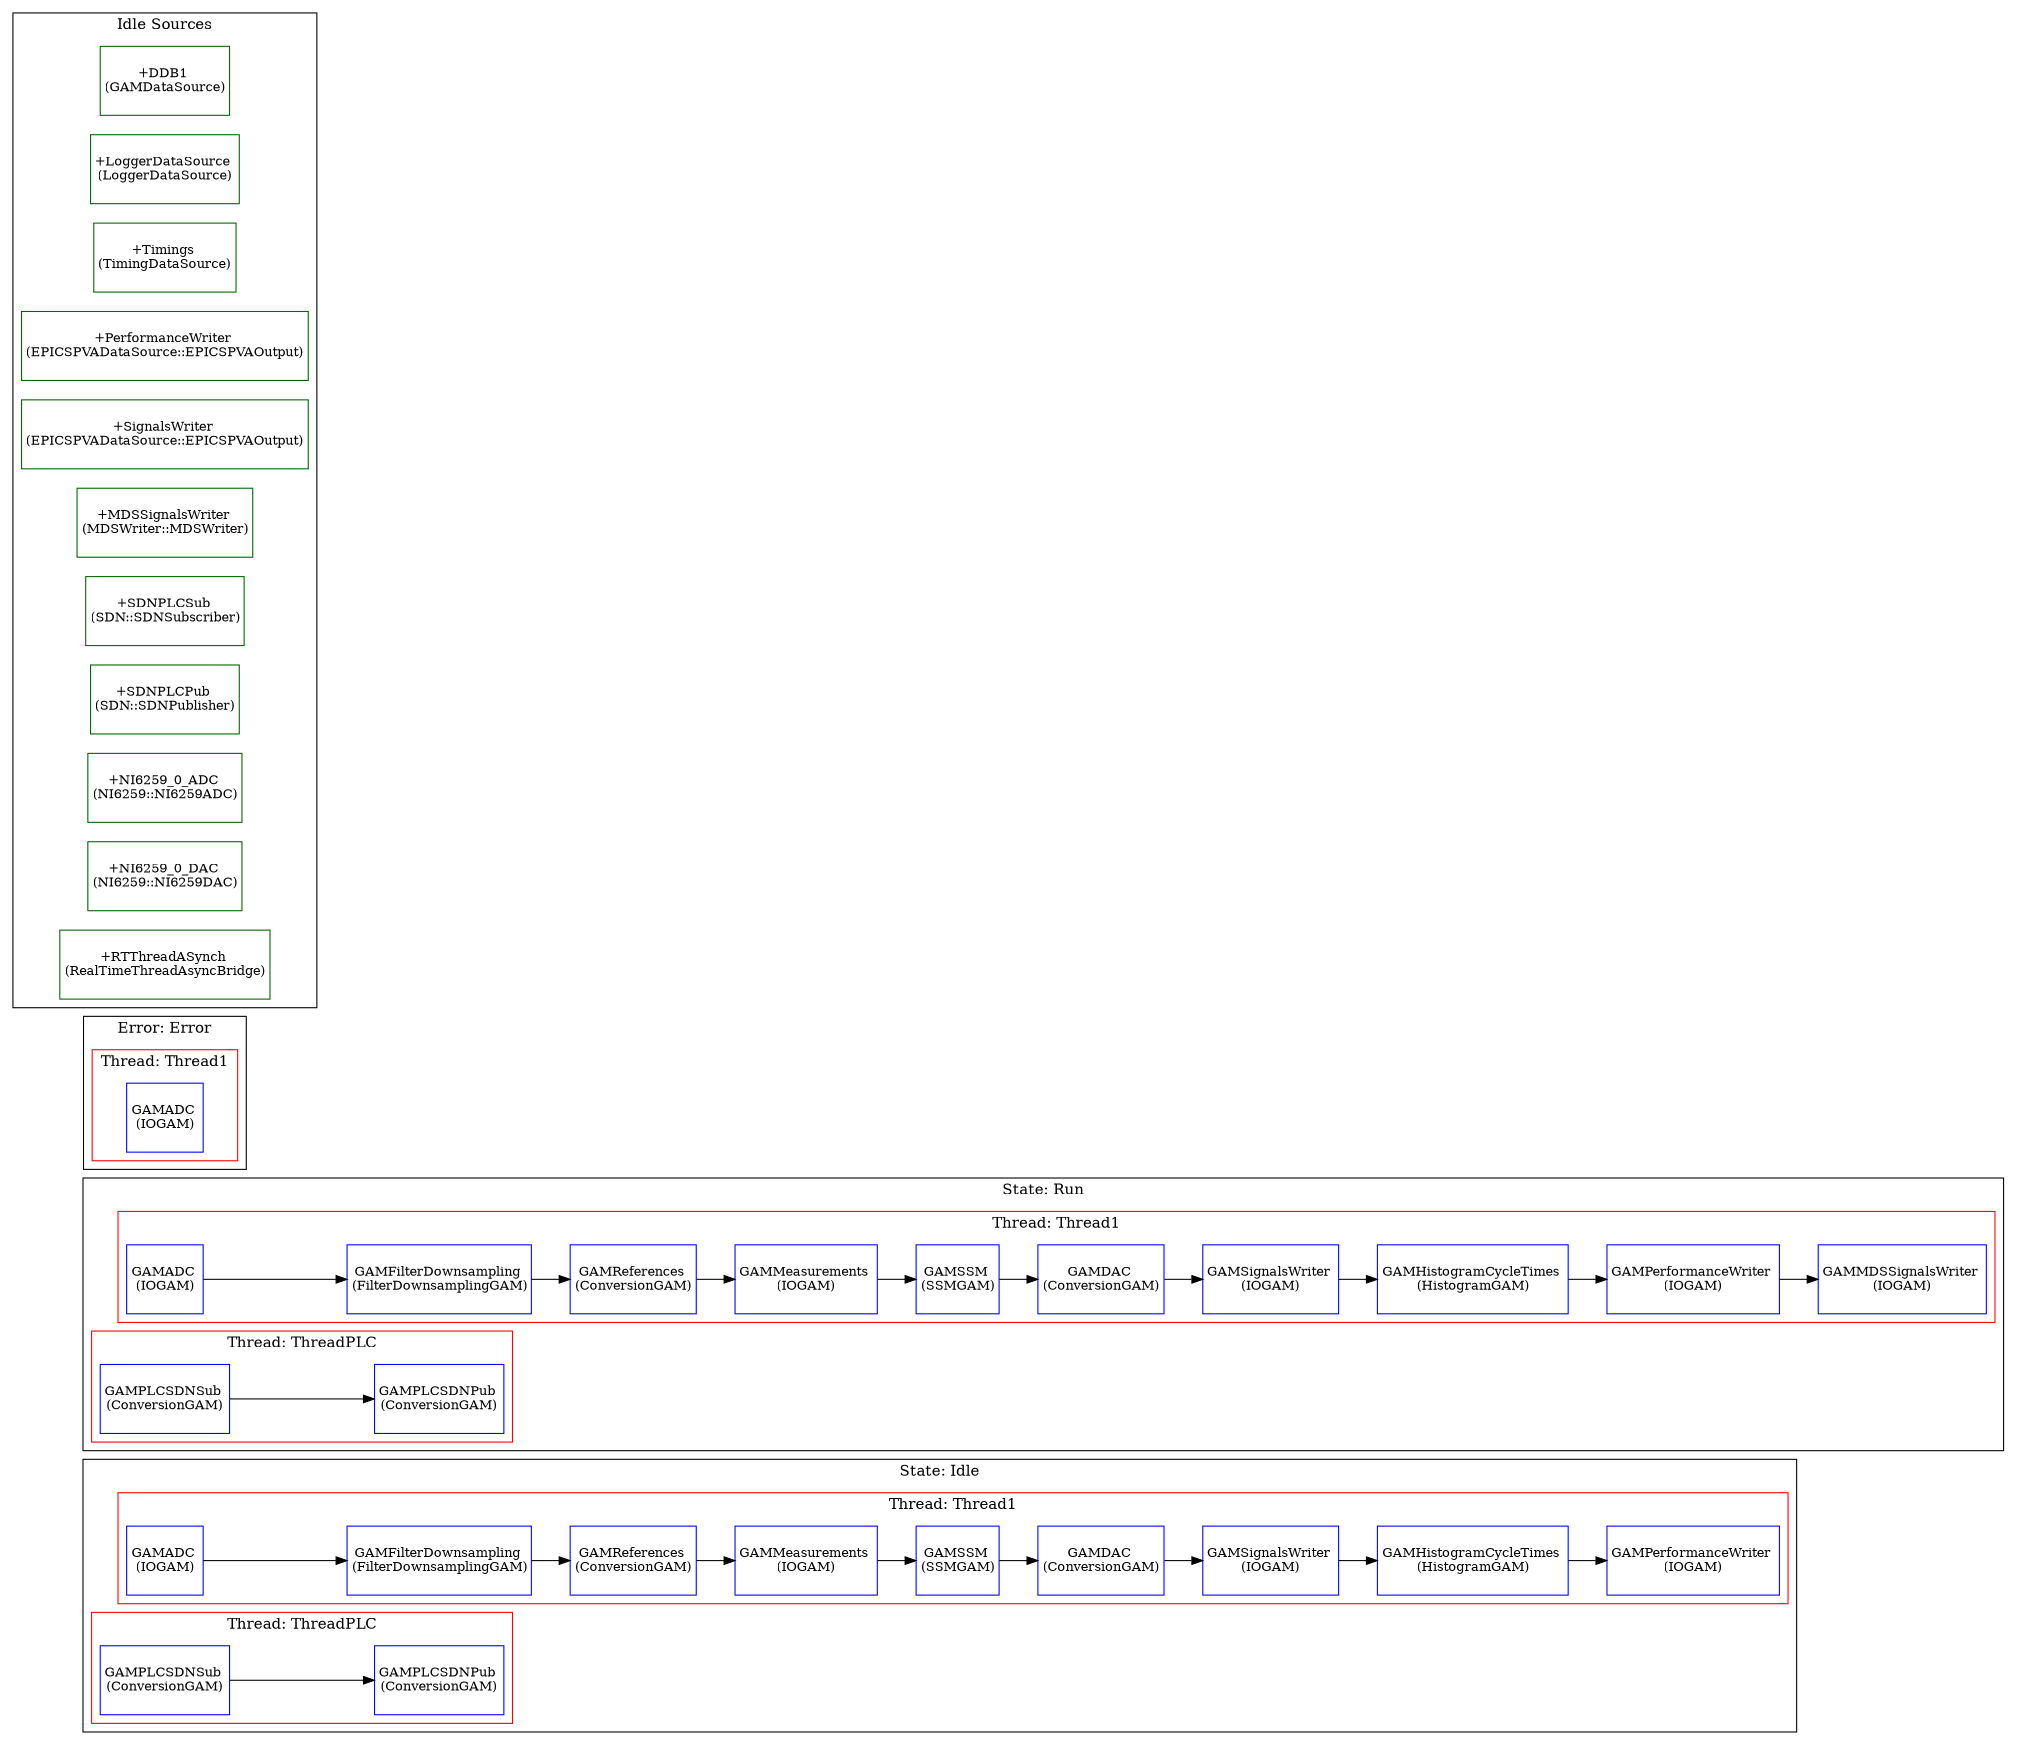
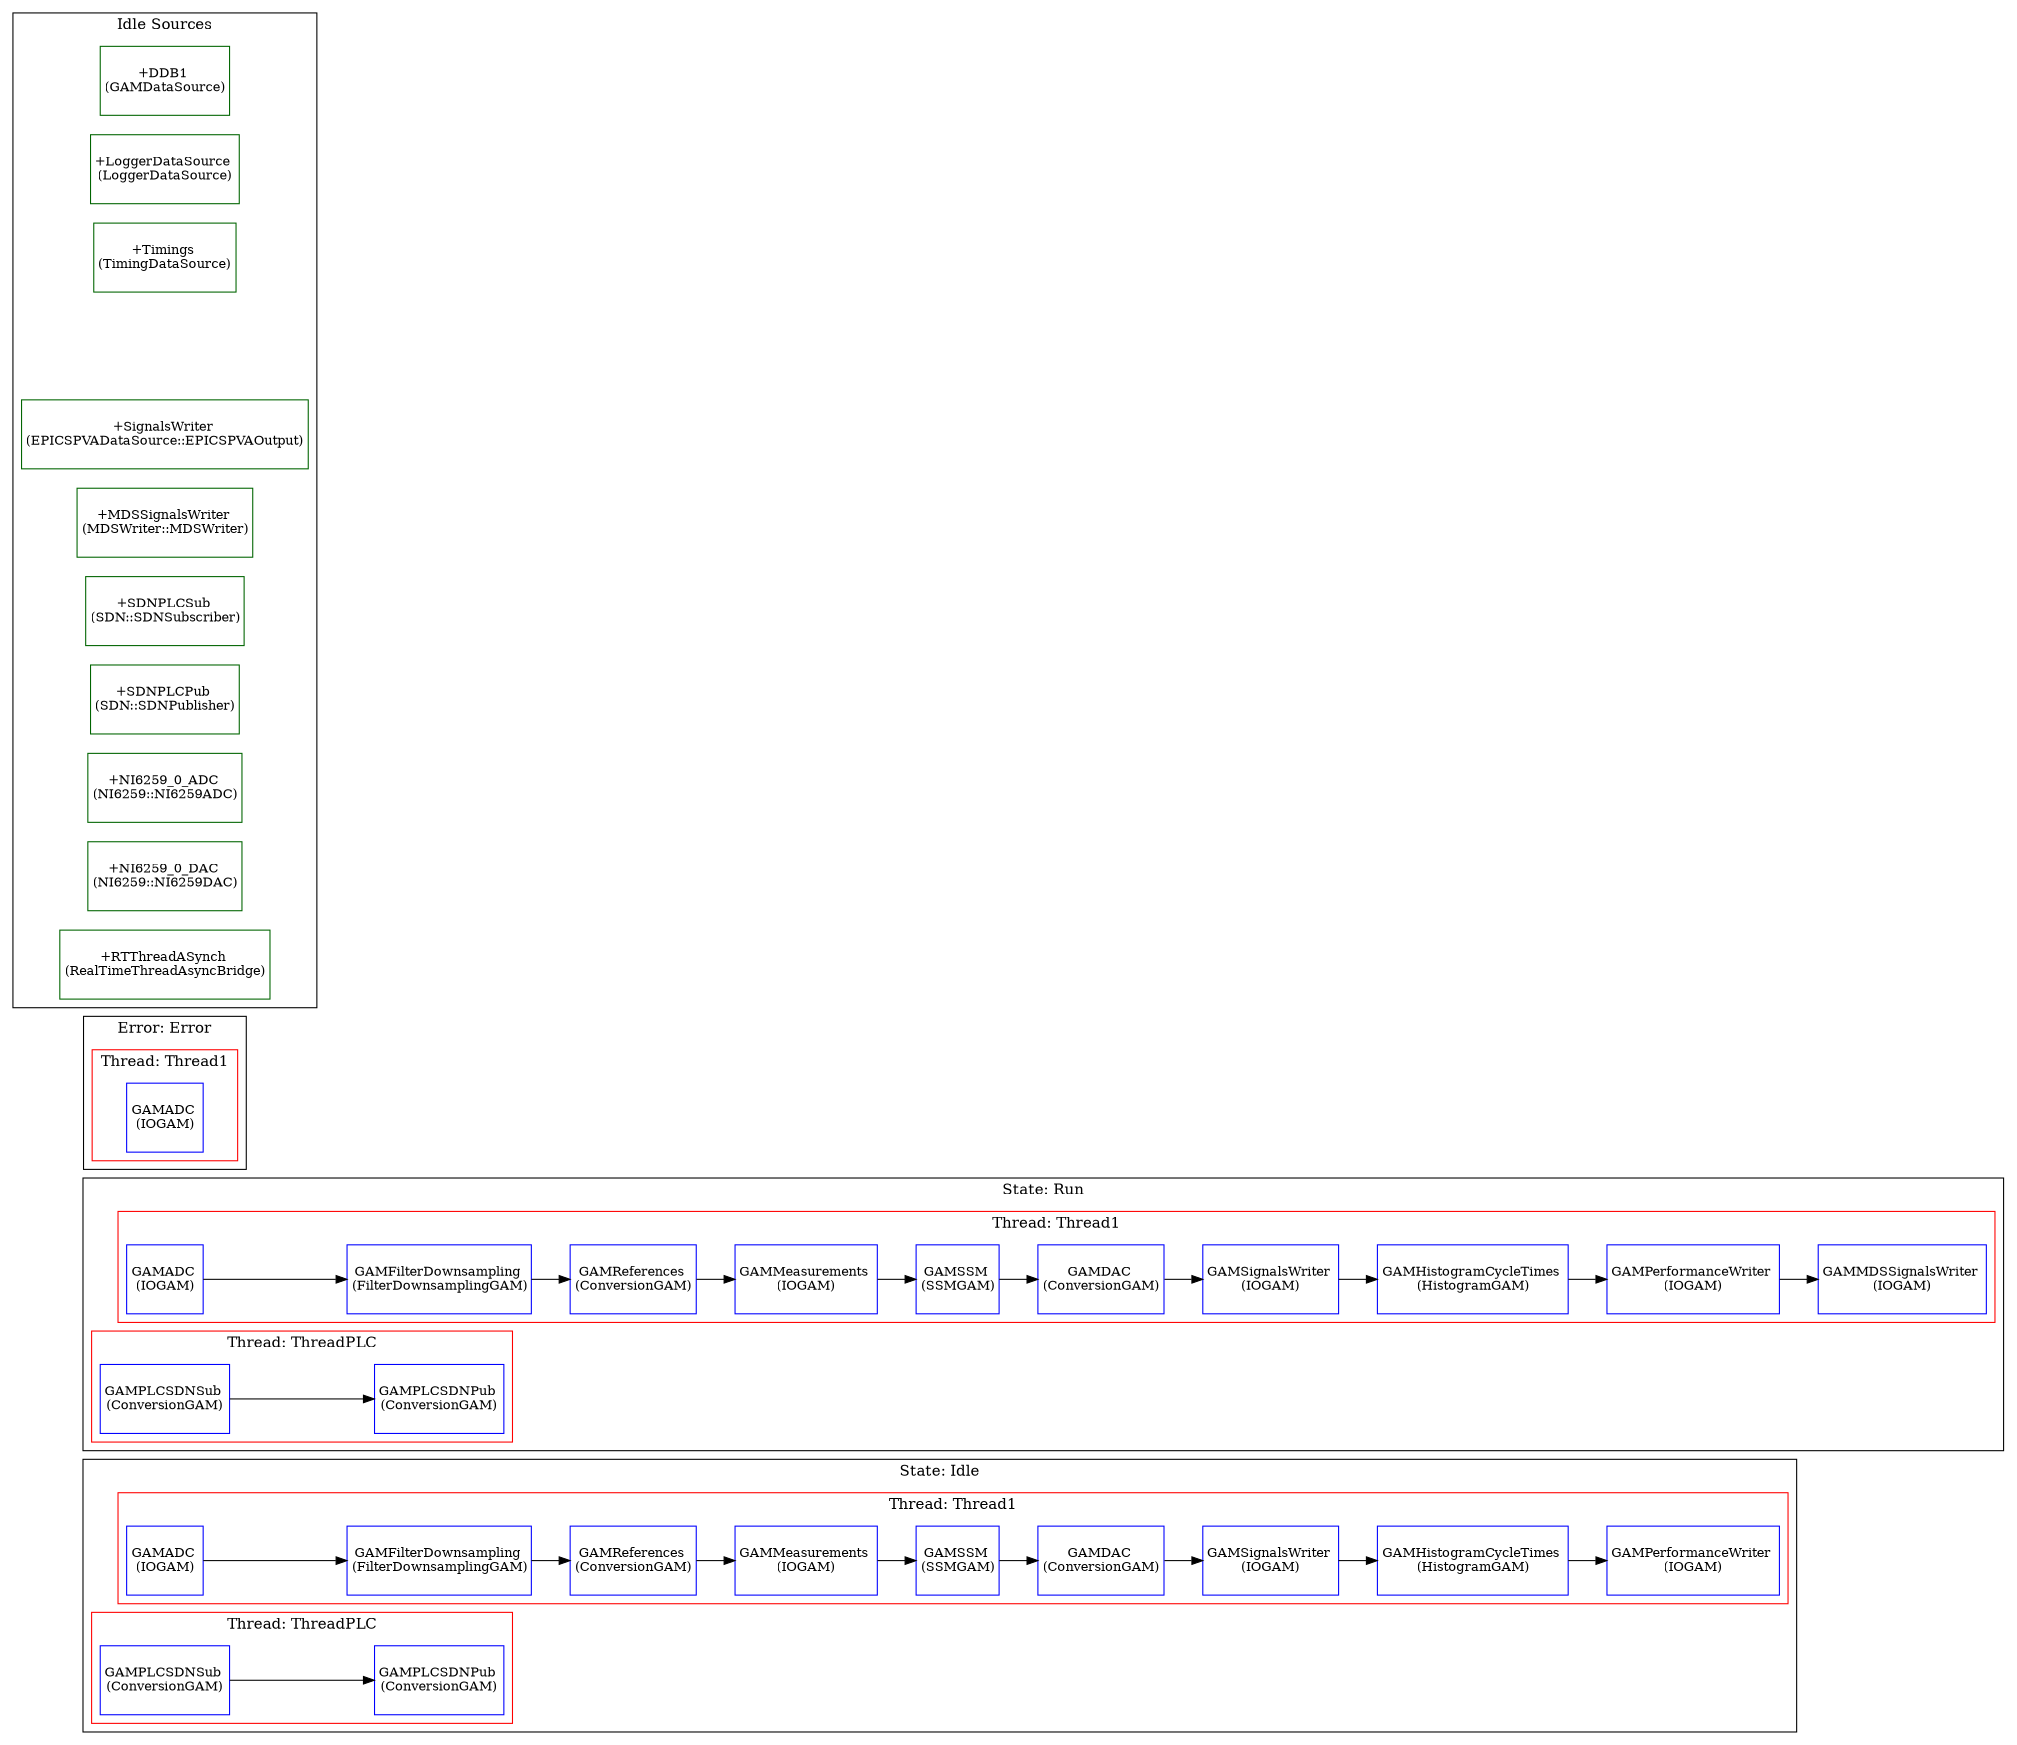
(165, 346) -> none
